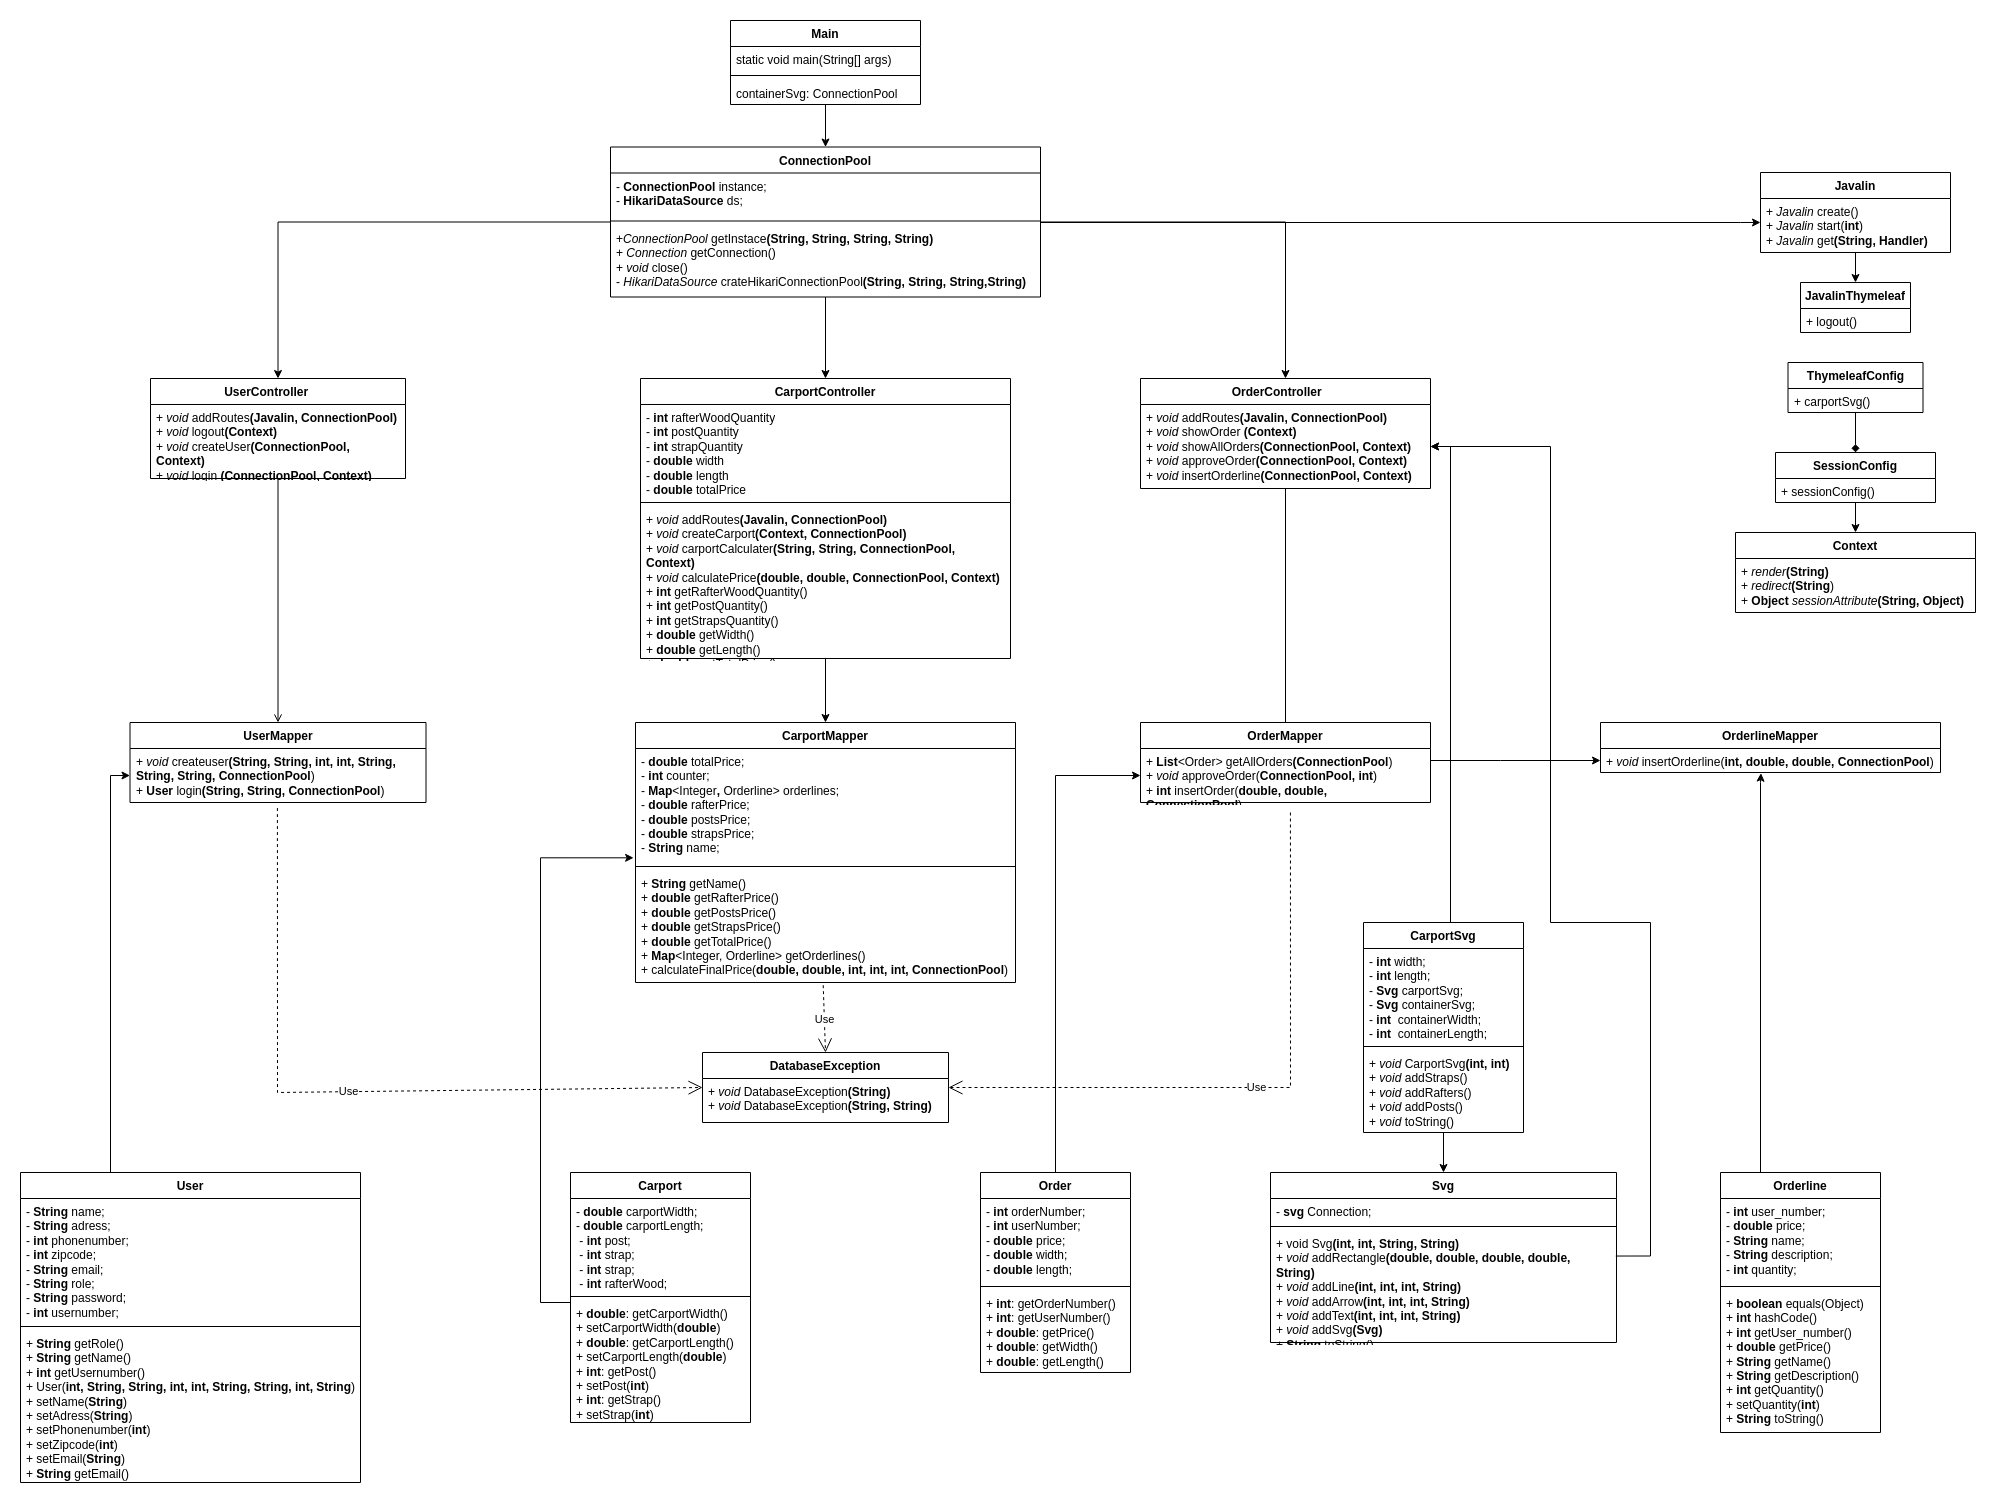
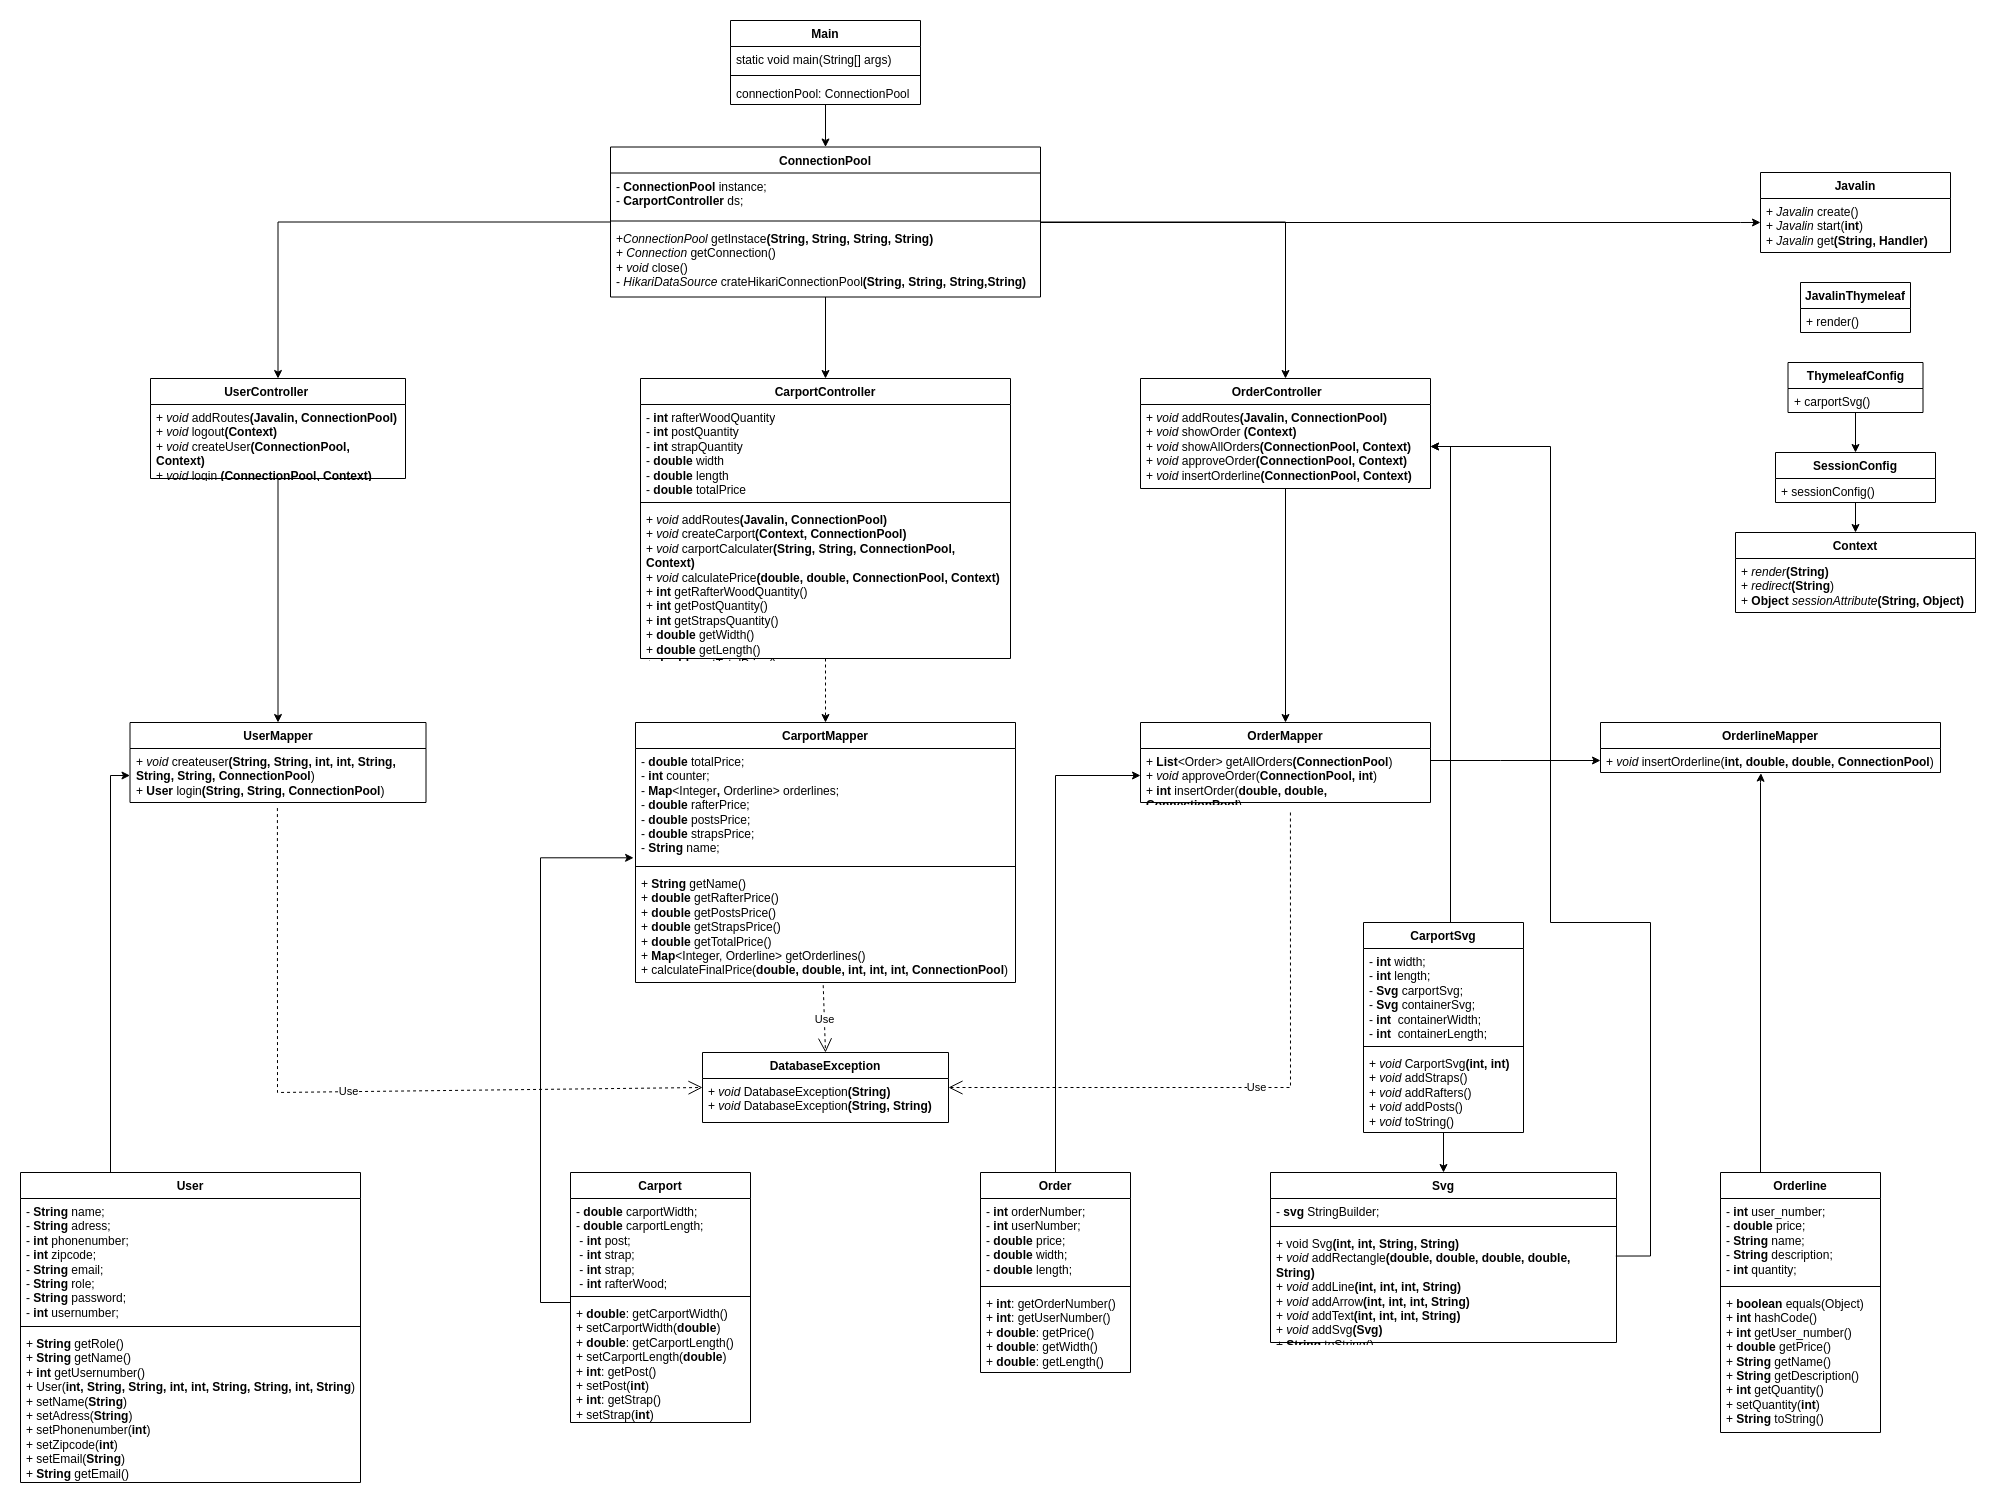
(823, 95) -> (827, 102)
(695, 195) -> (695, 195)
(1856, 271) -> none
(1837, 323) -> (1839, 323)
(1856, 443) -> (1856, 444)
(826, 687) -> (826, 687)
(278, 715) -> (278, 714)
(1286, 716) -> (1286, 714)
(1327, 1213) -> (1334, 1213)
